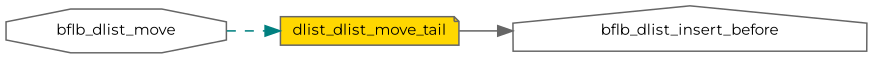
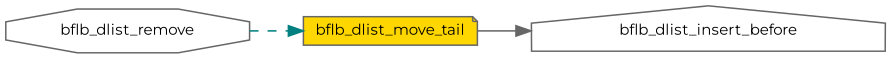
(116, 31) -> (128, 31)
(370, 31) -> (390, 31)
